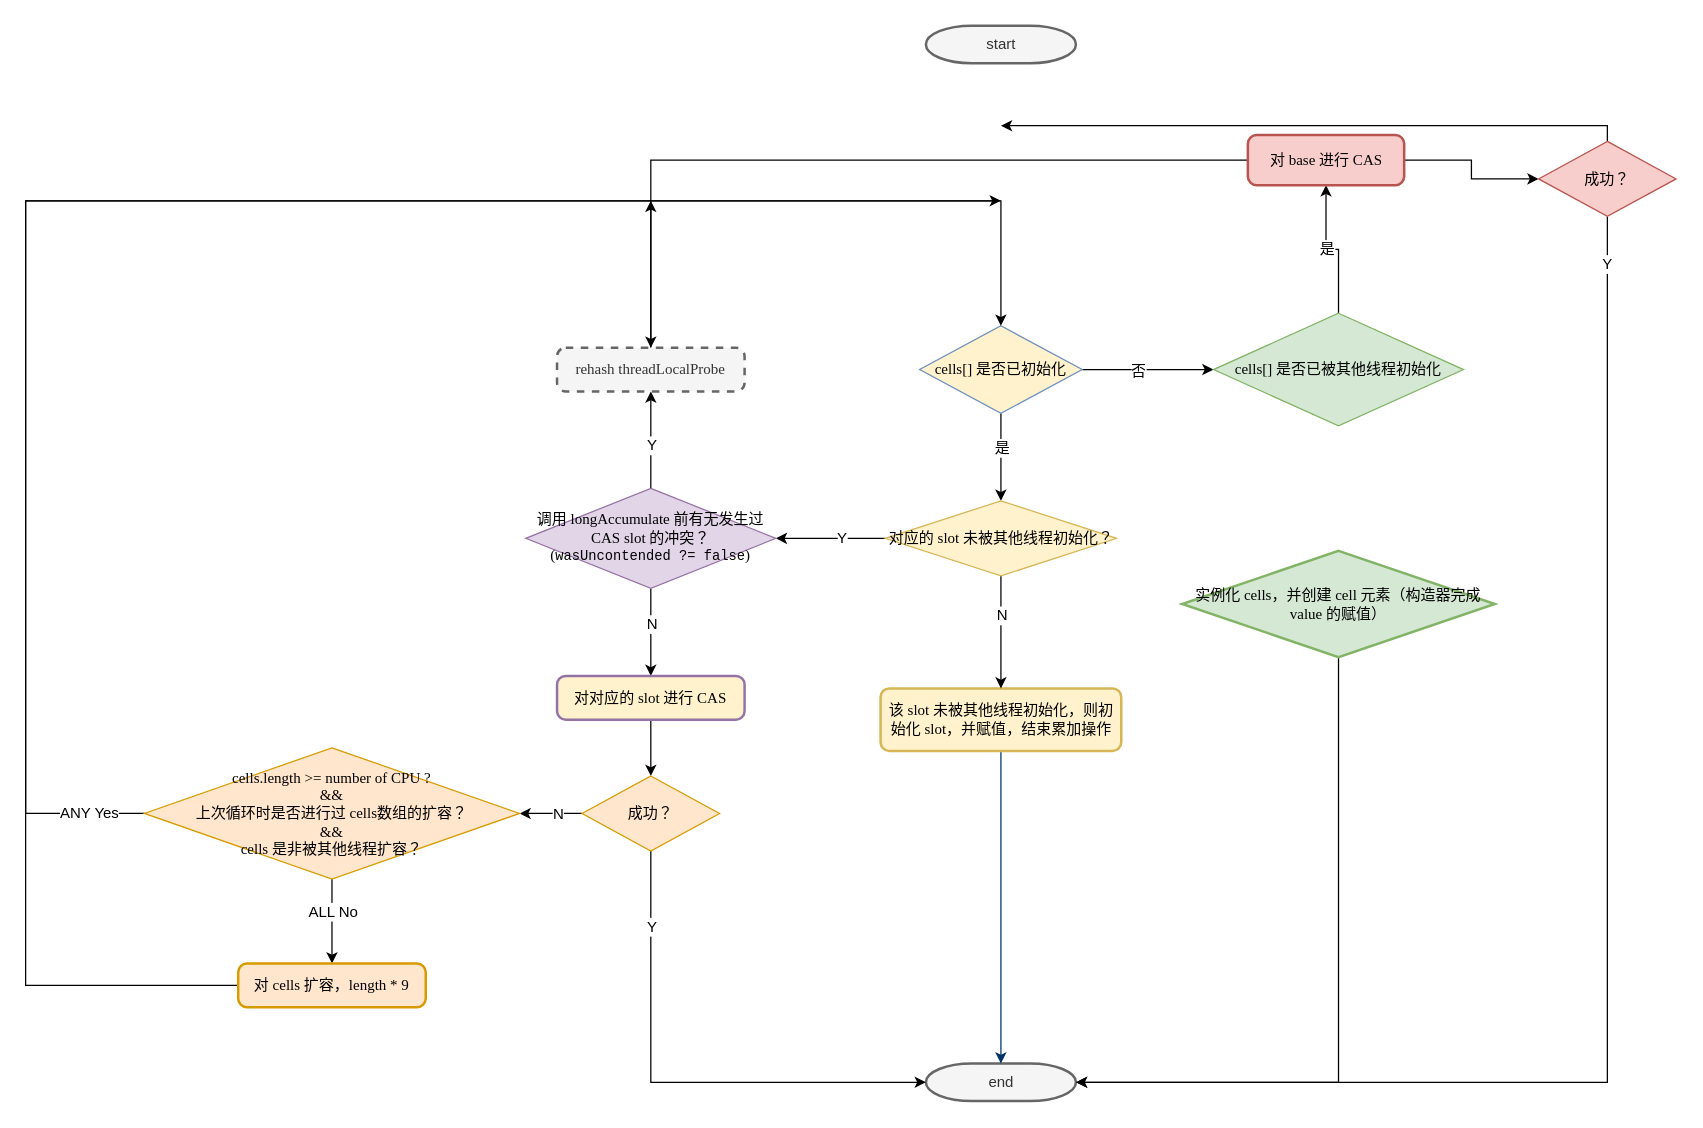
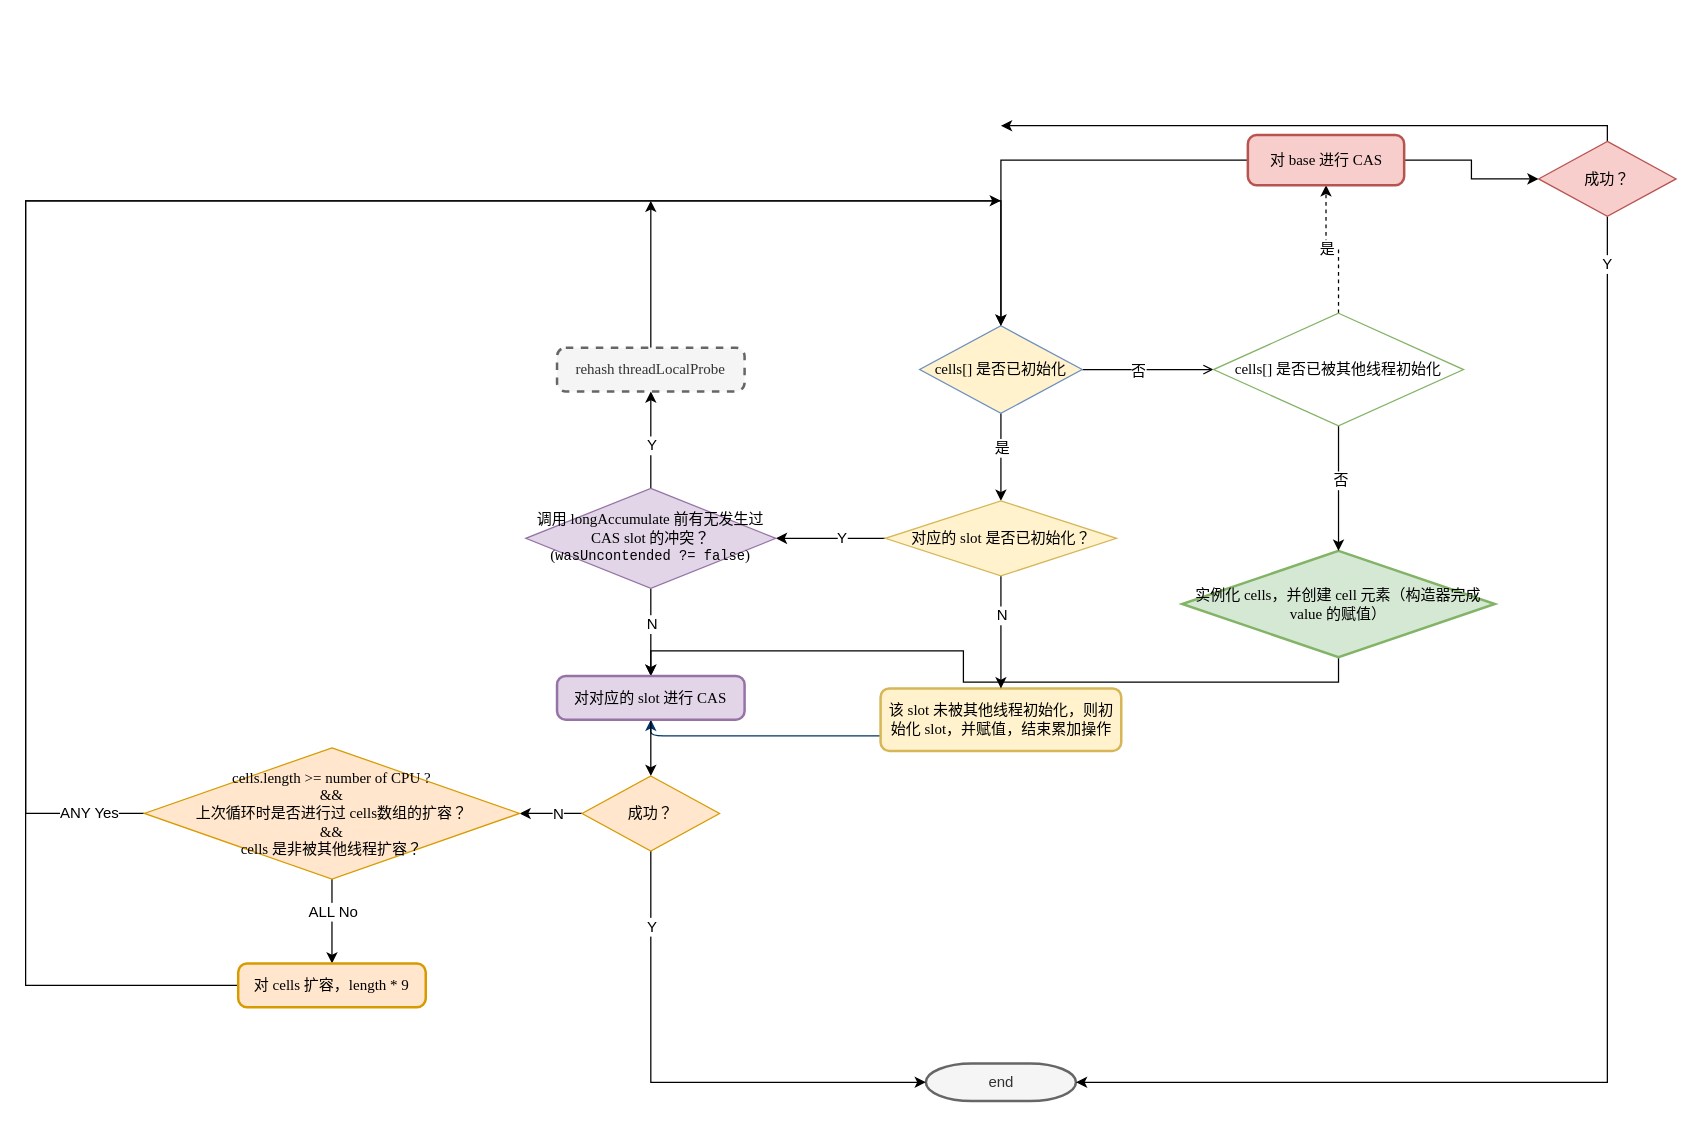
(1001, 44) -> none
(808, 160) -> (1001, 178)
(1338, 278) -> (1338, 278)
(1203, 369) -> (1206, 369)
(1338, 369) -> (1338, 369)
none -> (1338, 484)
(1001, 538) -> (1001, 538)
(651, 698) -> (651, 698)
(1338, 878) -> (982, 682)
(1001, 902) -> (768, 736)
